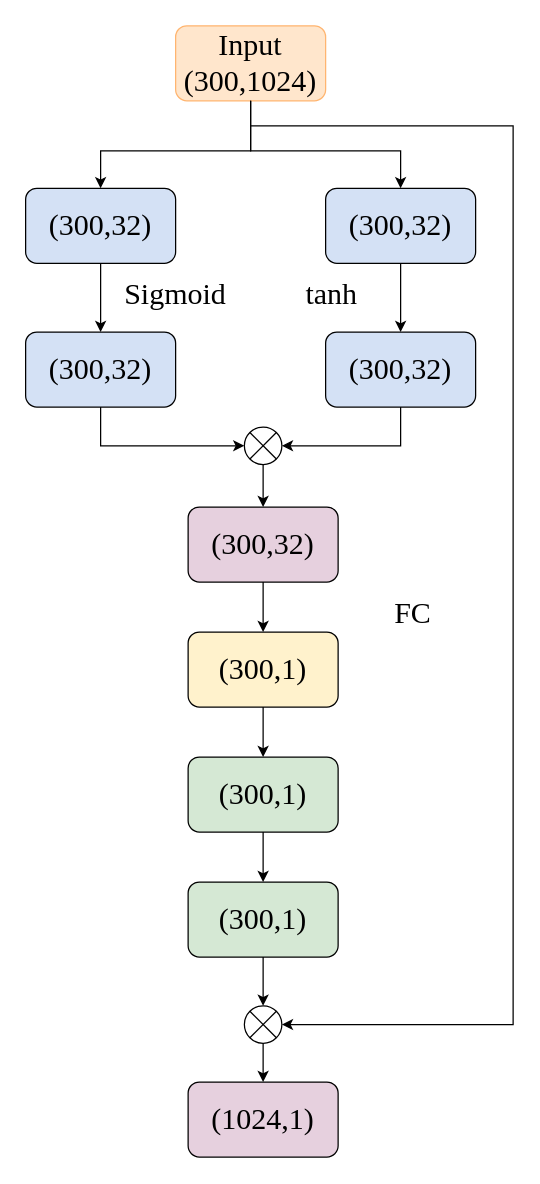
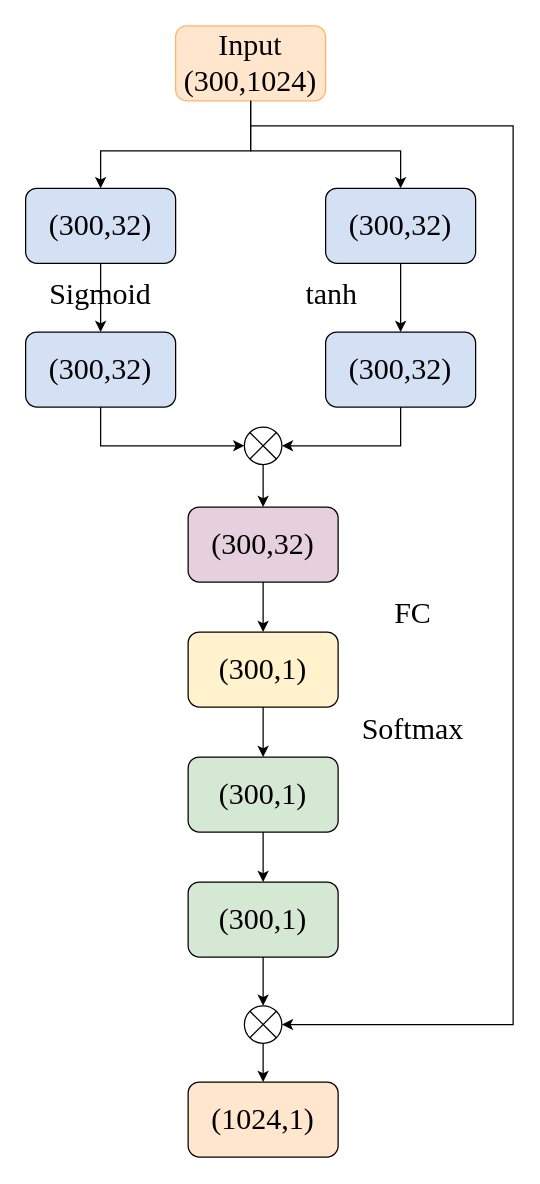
(176, 294) -> (101, 294)
none -> (413, 729)
(263, 1119) -> (263, 1119)
